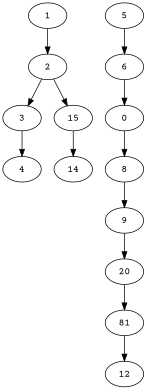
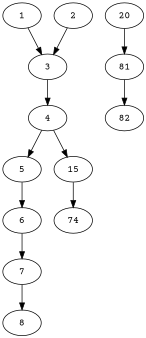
(48, 38) -> (33, 38)
(59, 89) -> (59, 140)
(124, 118) -> (22, 272)
none -> (36, 140)
(73, 169) -> (73, 220)
(124, 220) -> none
(124, 374) -> (124, 118)
